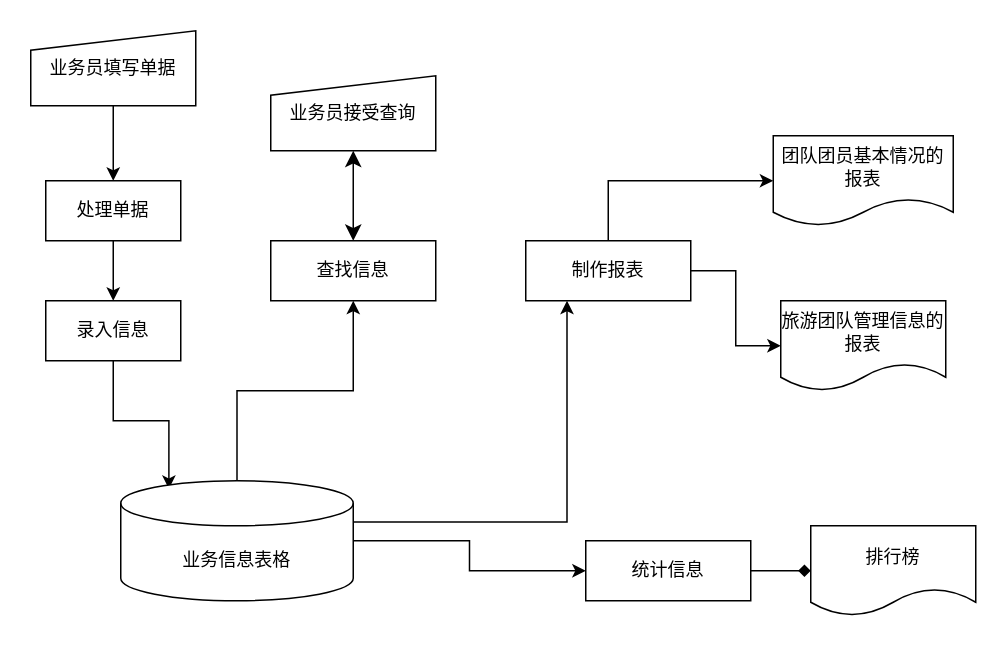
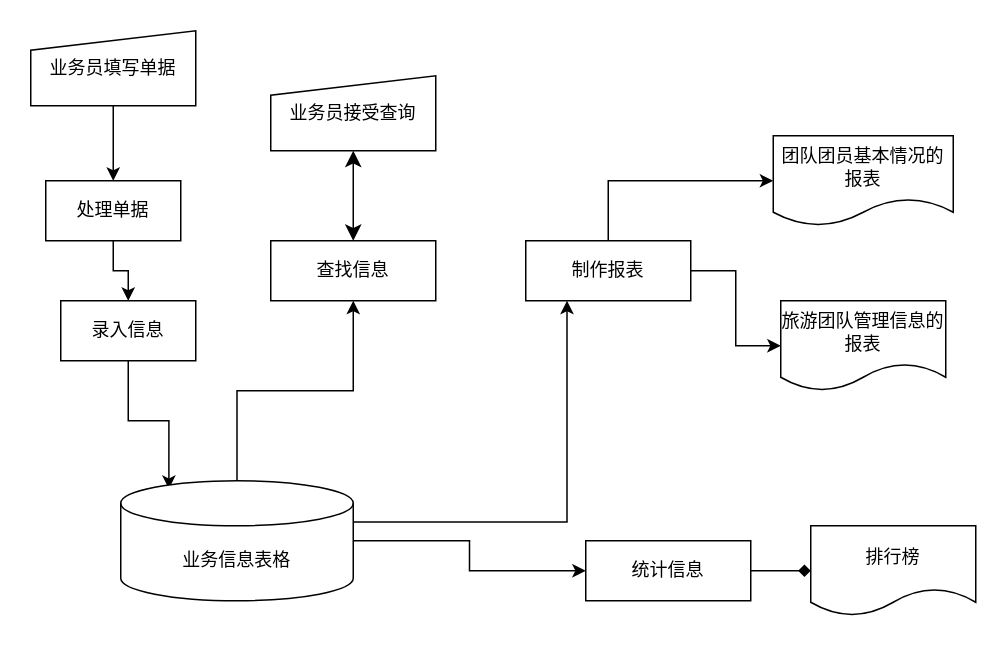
(113, 331) -> (128, 331)
